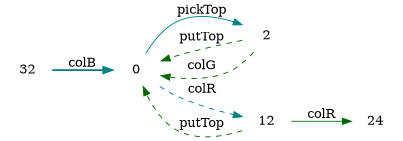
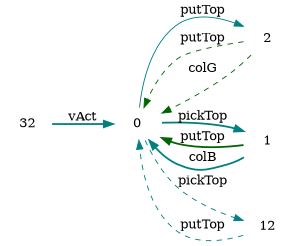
(202, 10) -> (203, 10)
(82, 63) -> (83, 117)
(202, 89) -> (203, 181)
(376, 121) -> none
(186, 134) -> (168, 223)
none -> (268, 141)
